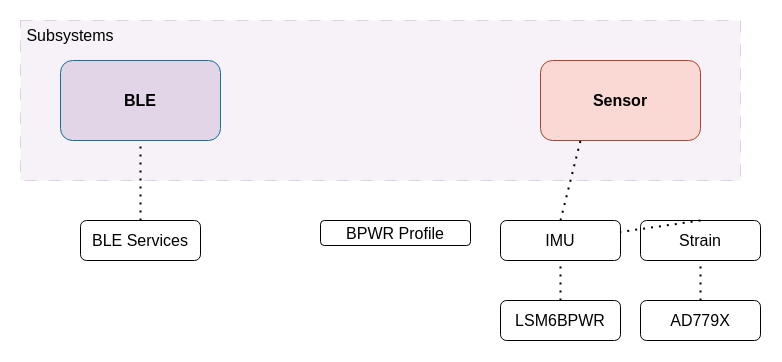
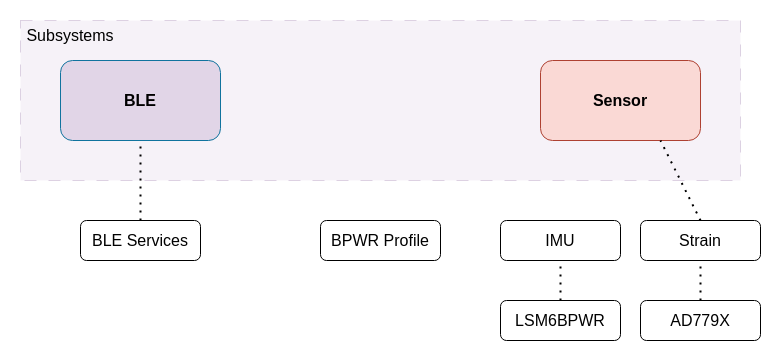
(571, 181) -> none
(663, 226) -> (681, 181)
(396, 233) -> (381, 241)
